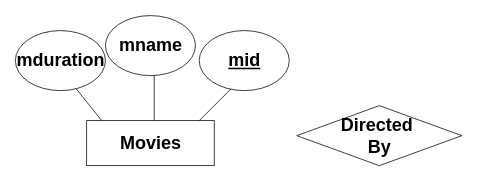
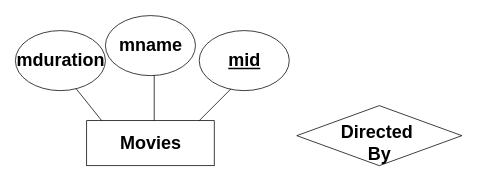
(379, 135) -> (379, 143)
